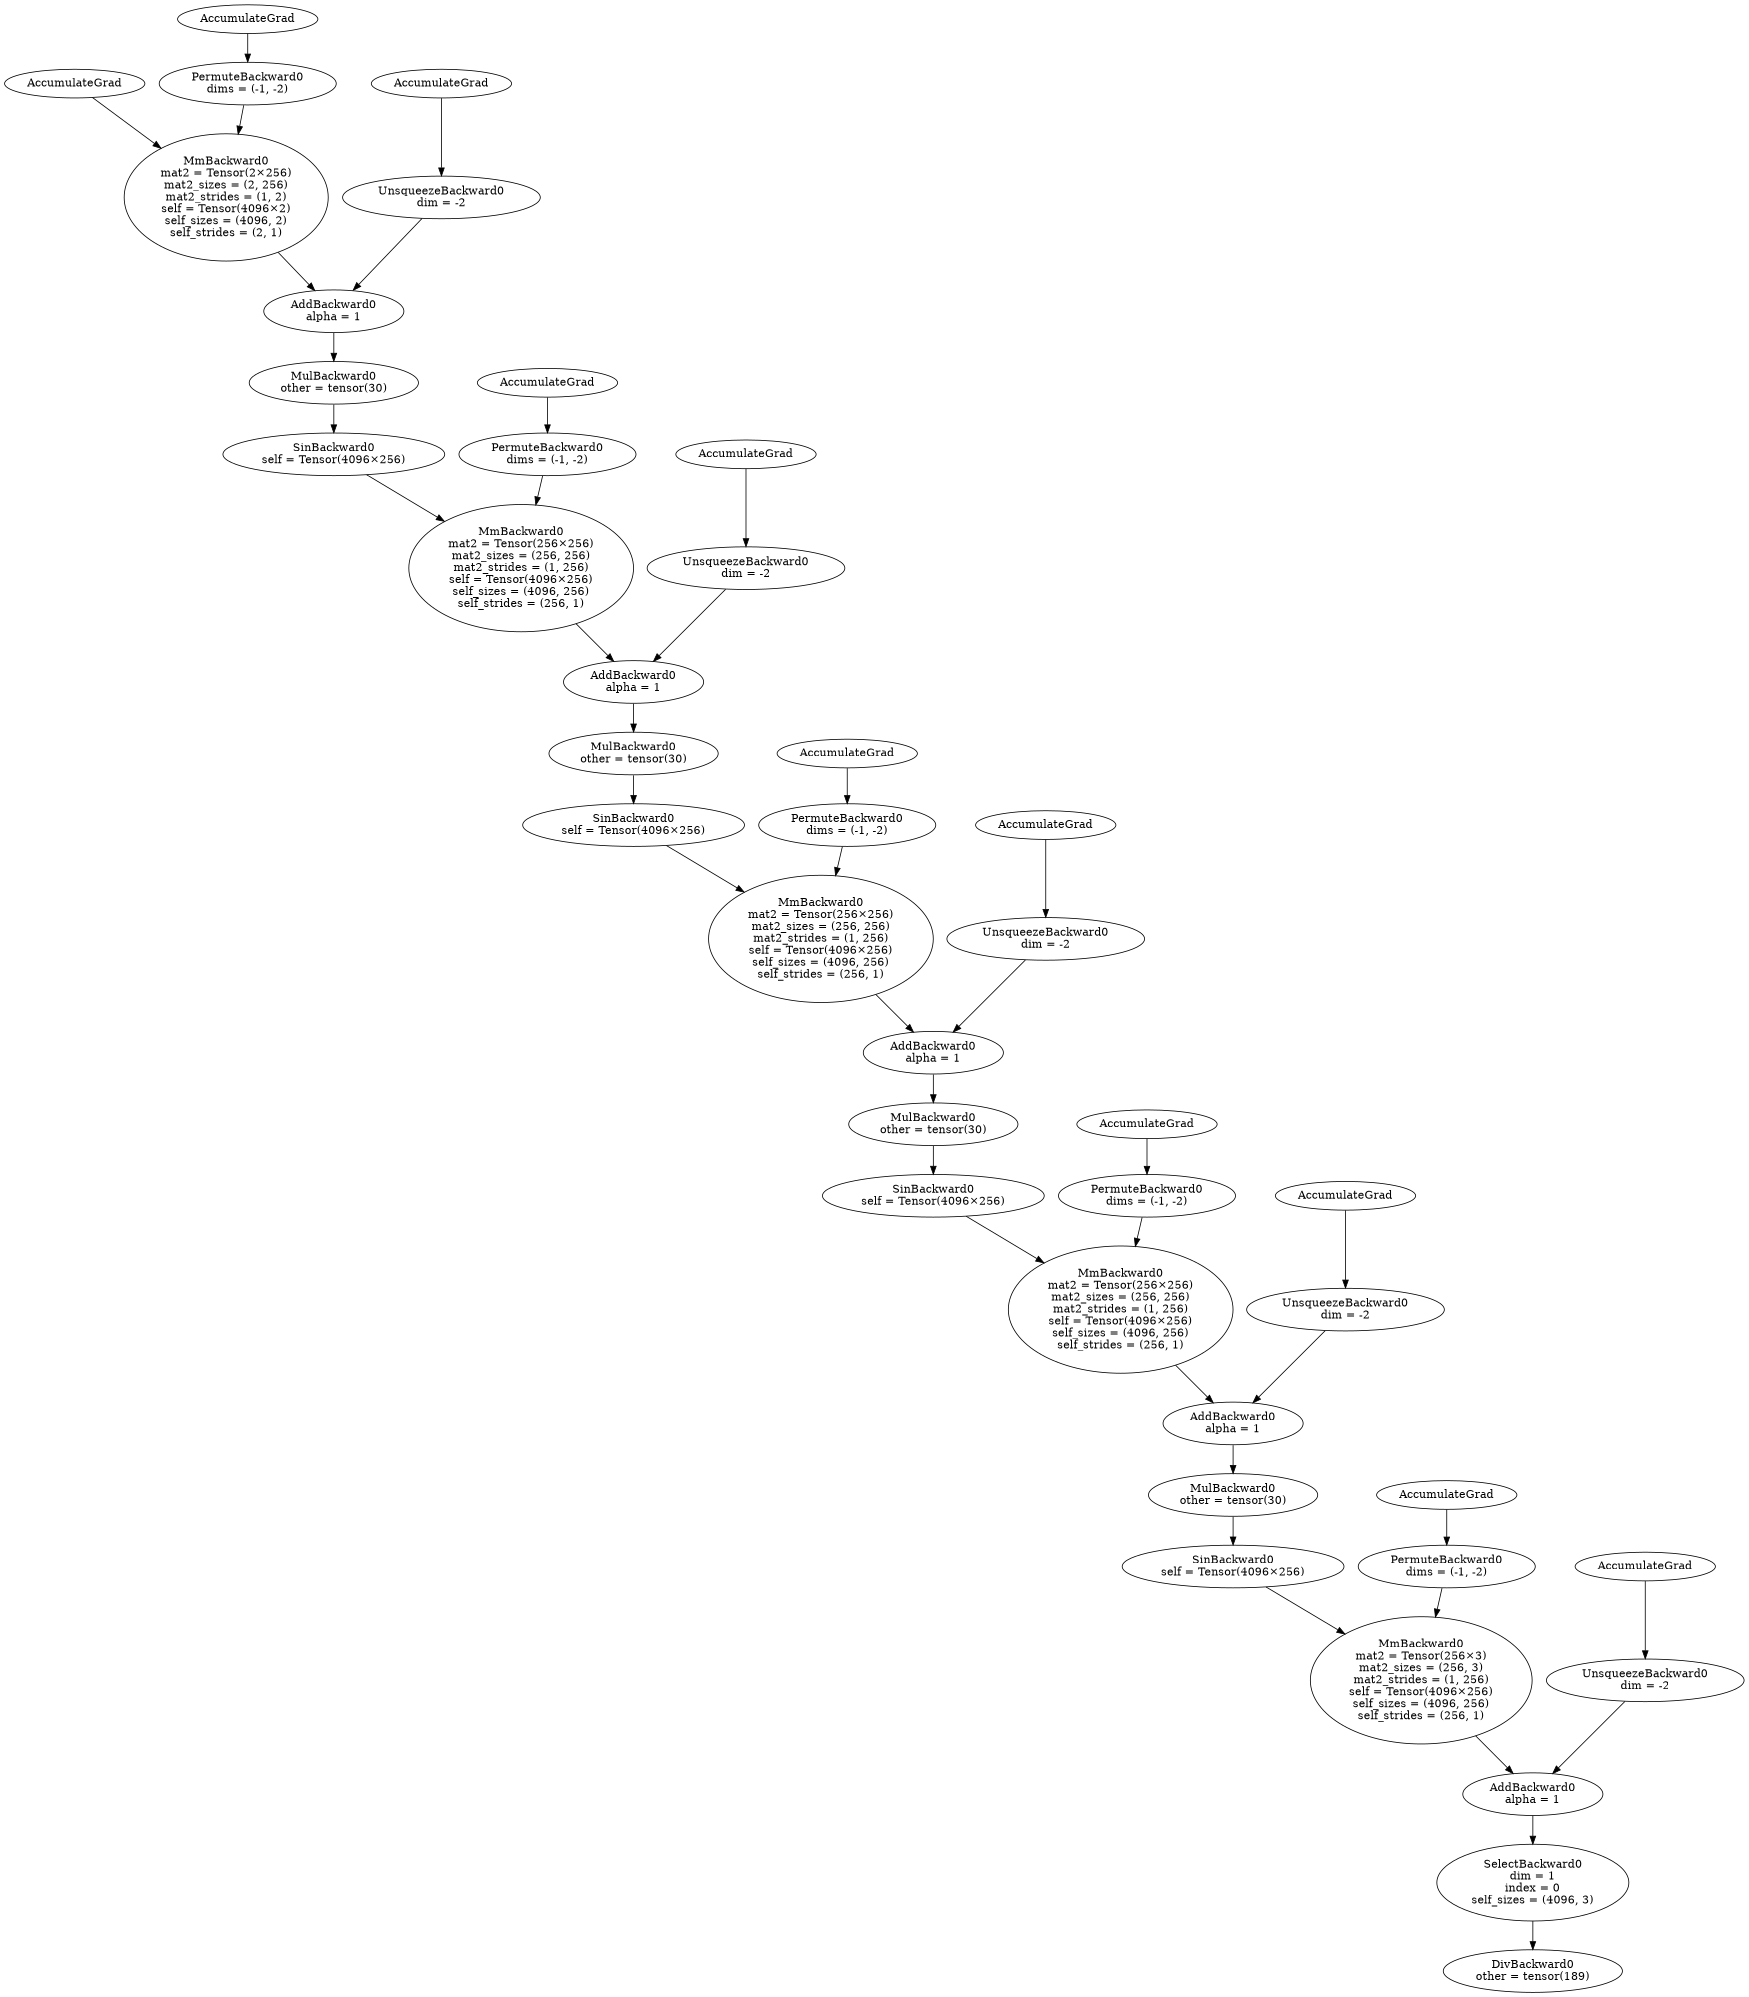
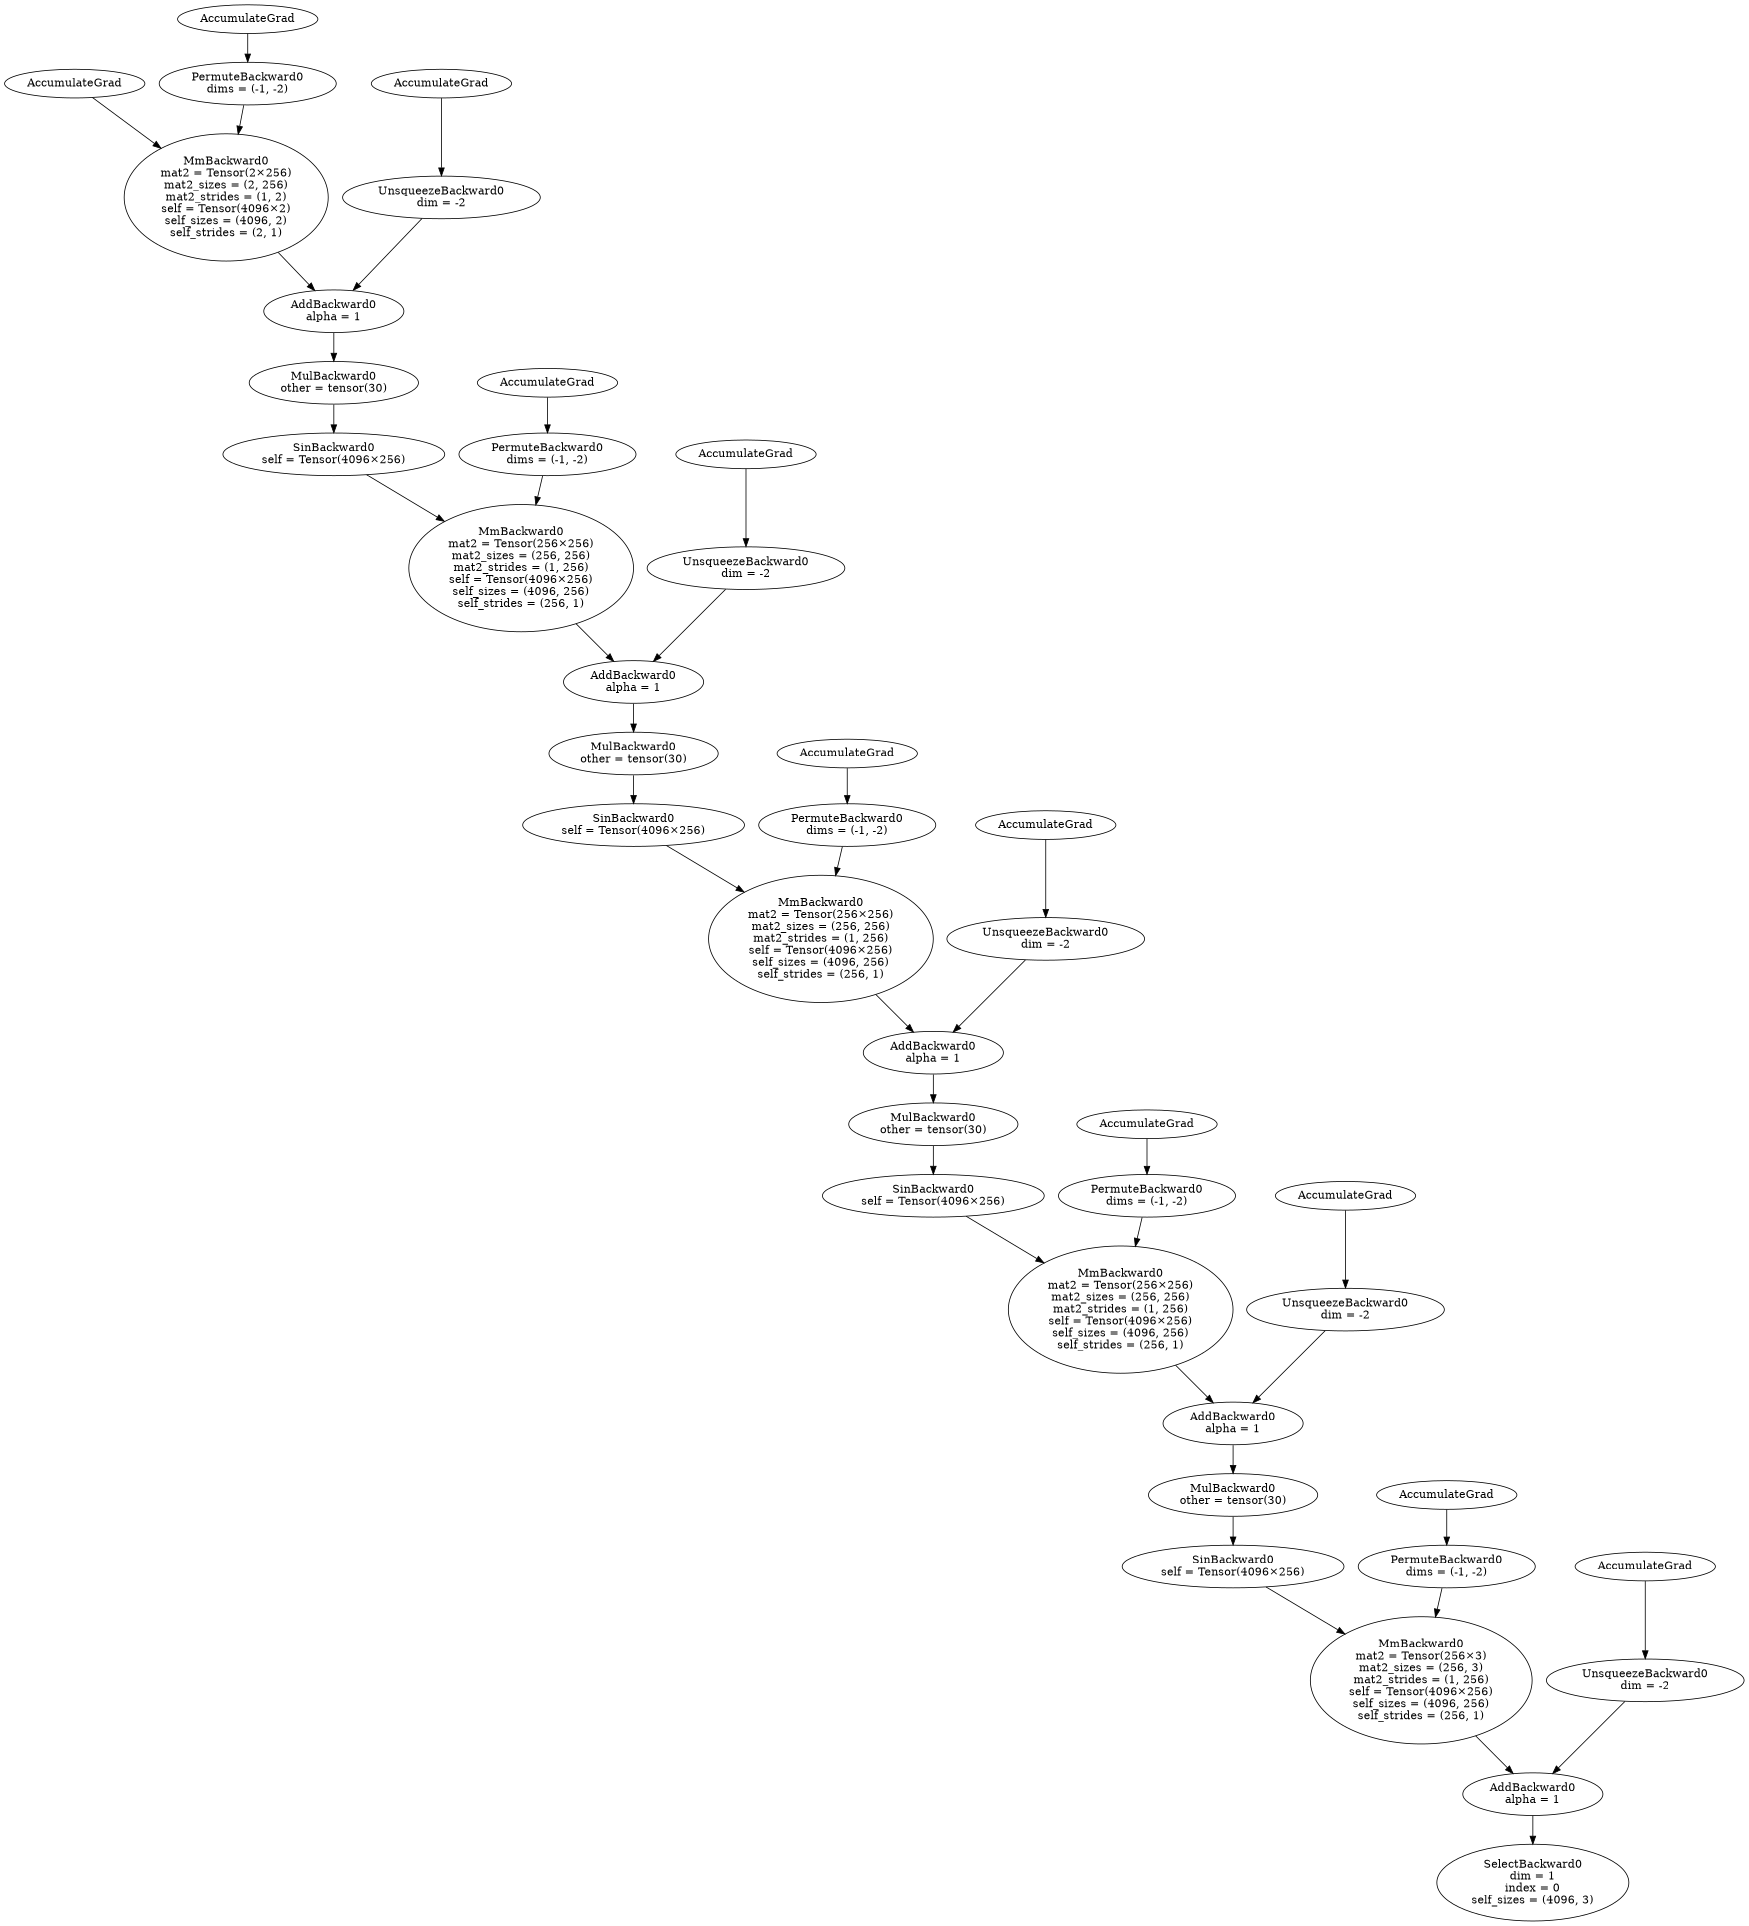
(1533, 1971) -> none
